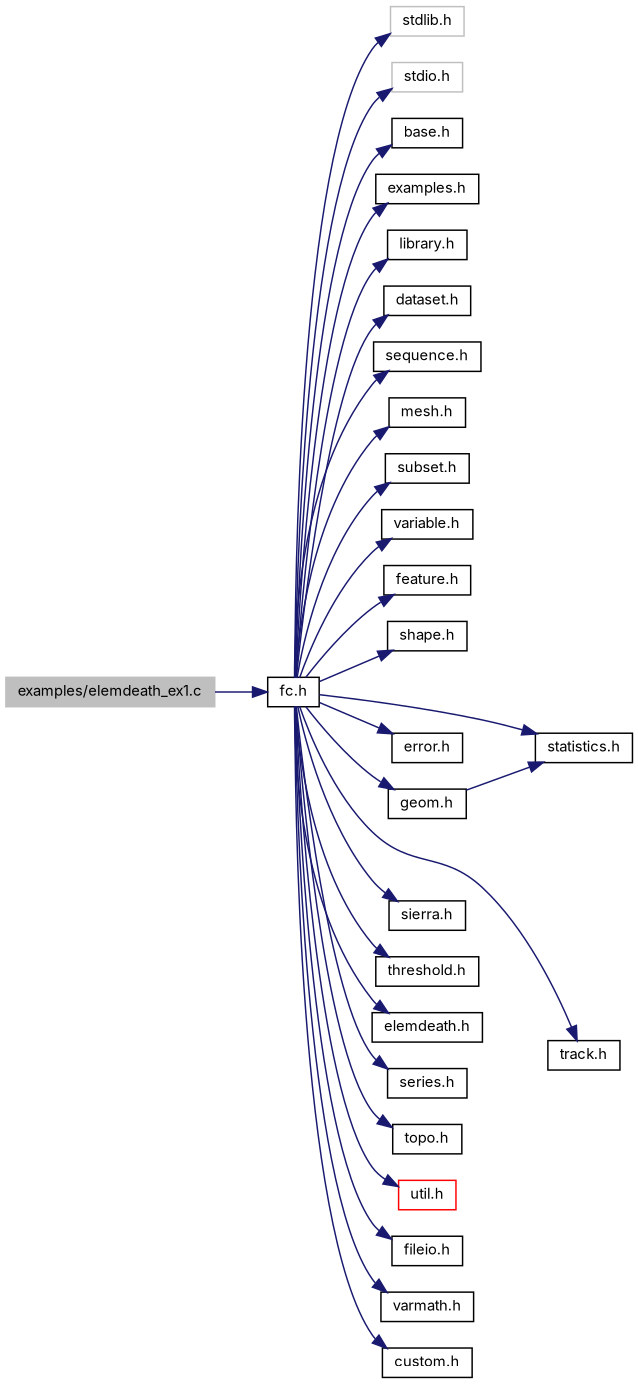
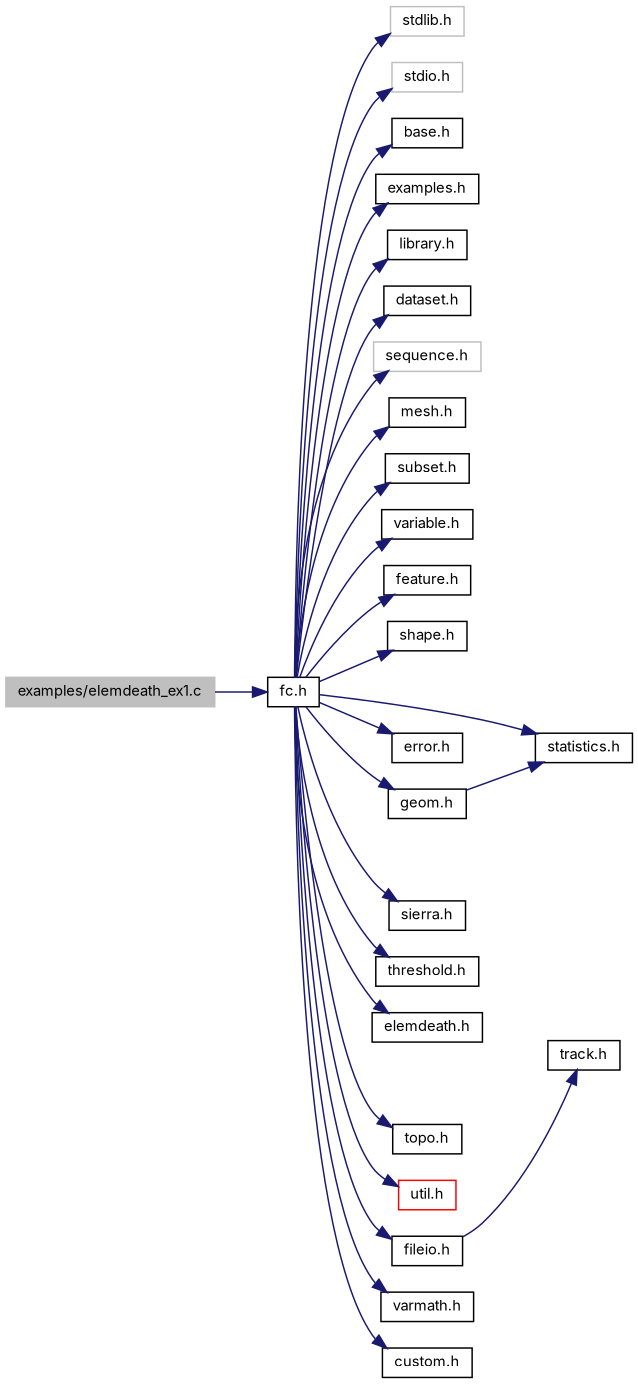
(427, 357) -> (427, 357)
(437, 863) -> (527, 1168)
(427, 1083) -> none
